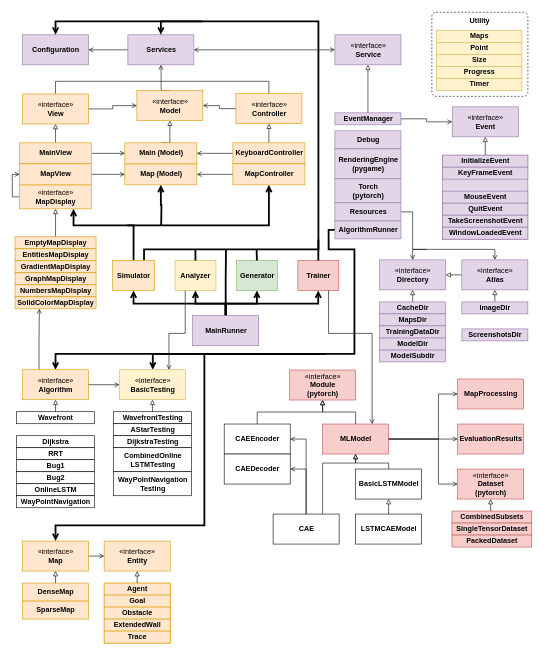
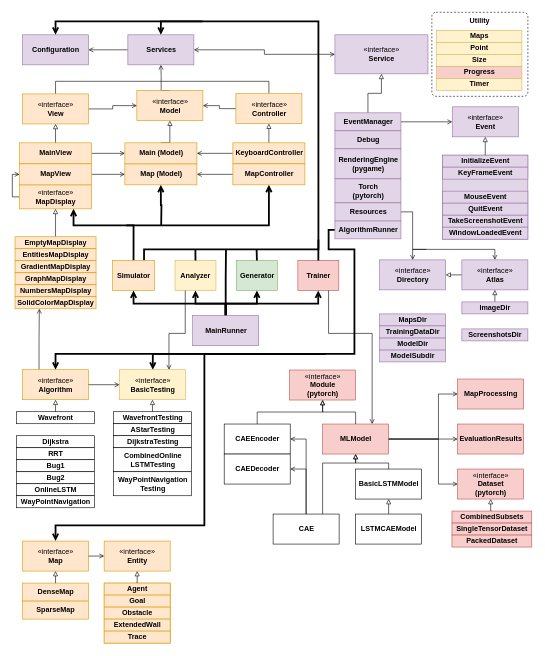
(368, 50) -> (381, 54)
(479, 72) -> (479, 72)
(368, 119) -> (368, 122)
(413, 299) -> none
(413, 308) -> none
